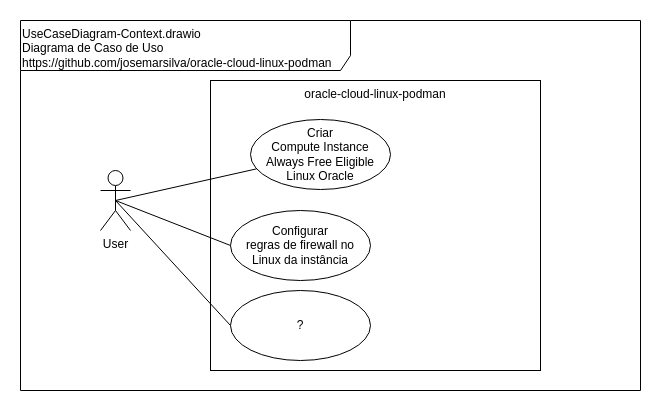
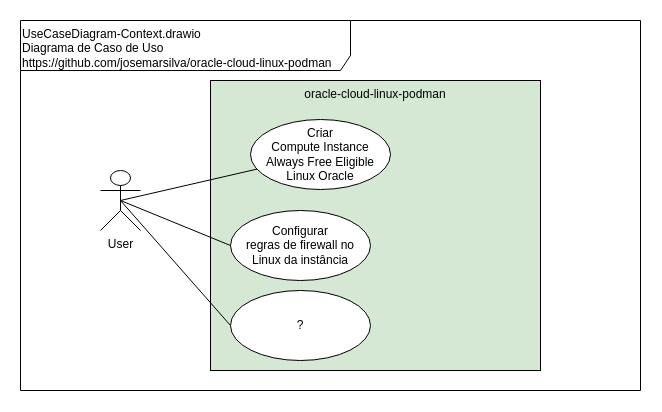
(116, 201) -> (121, 201)
(376, 226) -> (376, 226)
